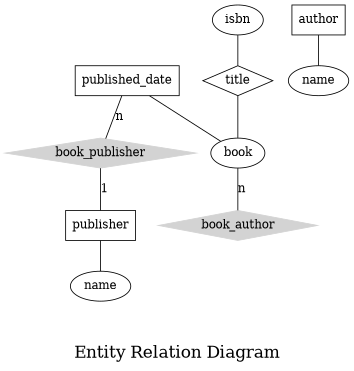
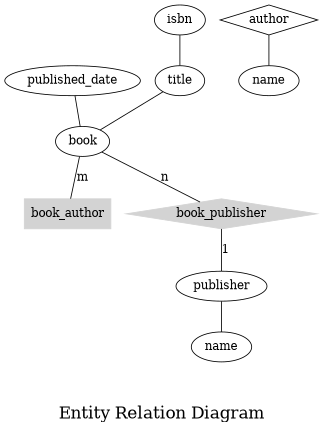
(319, 20) -> (269, 20)
(127, 81) -> (73, 81)
(238, 81) -> (180, 81)
(114, 117) -> (151, 177)
(242, 189) -> (83, 178)
(101, 225) -> (221, 286)
(238, 225) -> (68, 214)
